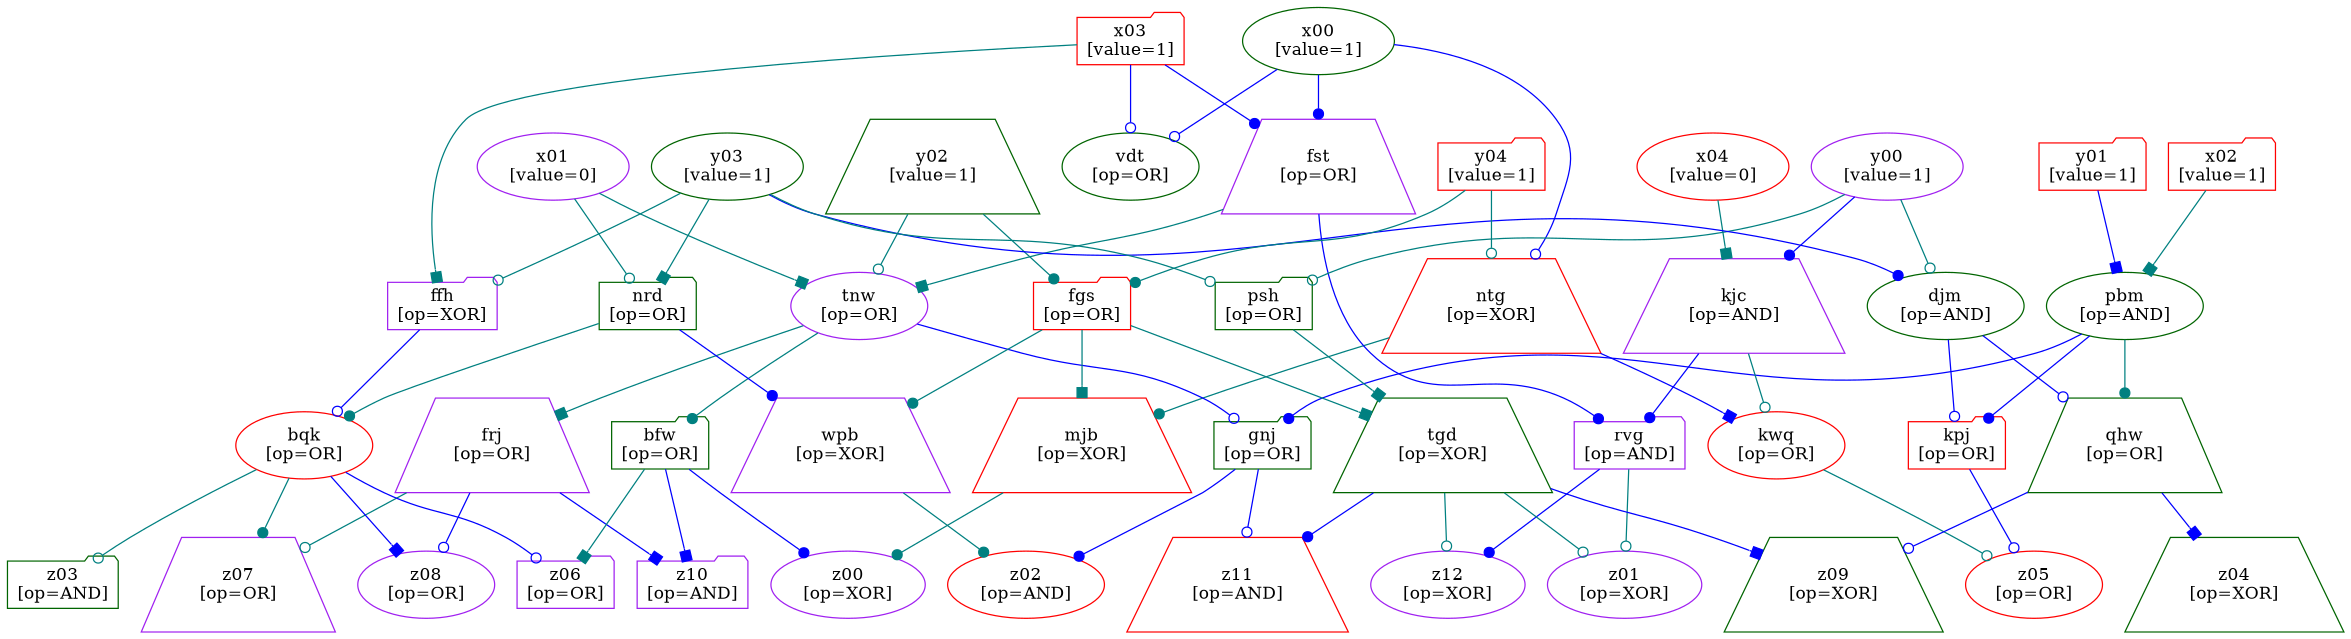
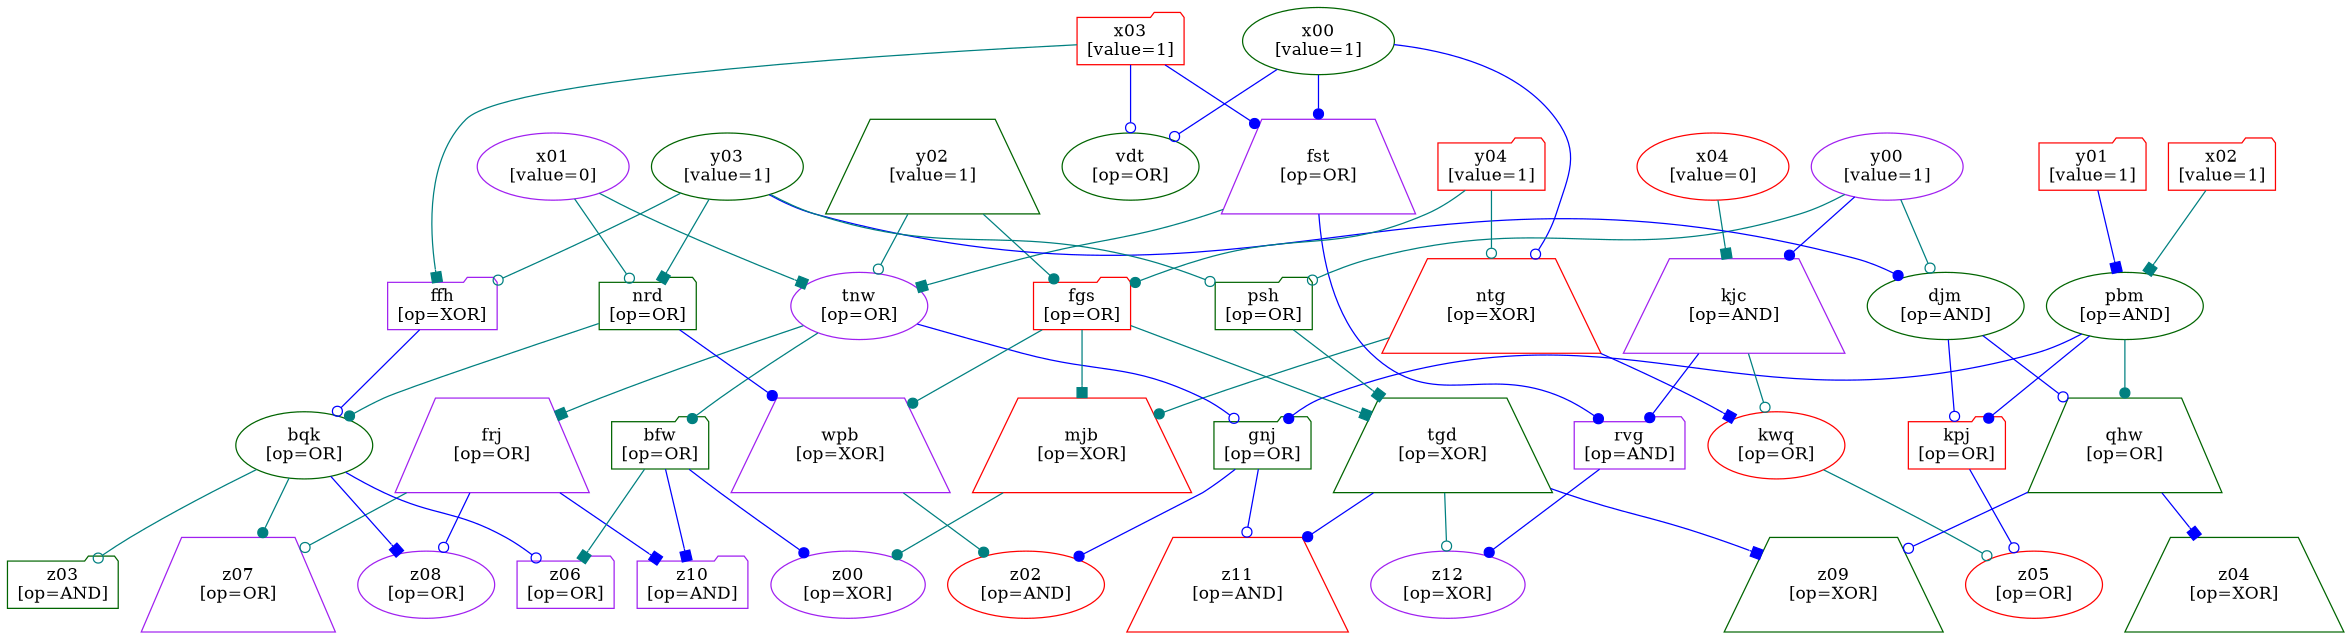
(304, 445) -> (304, 445)
(1625, 585) -> none
